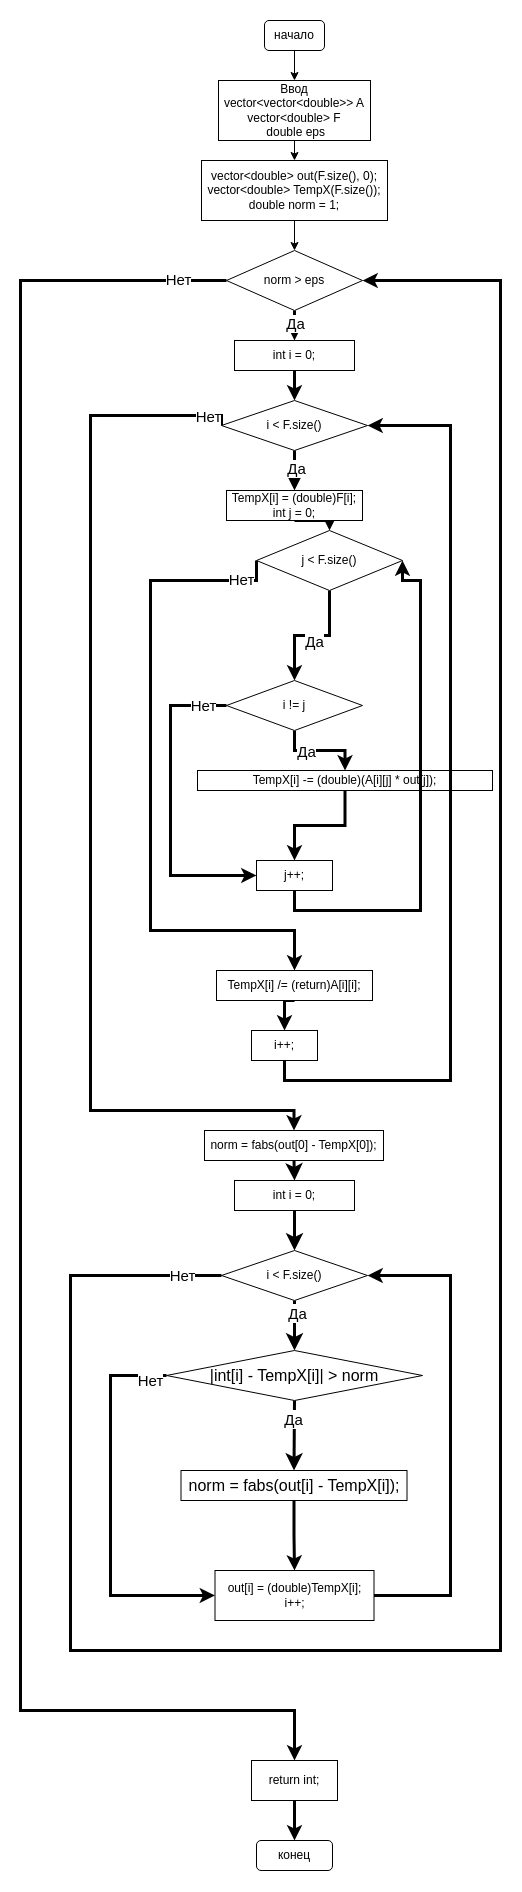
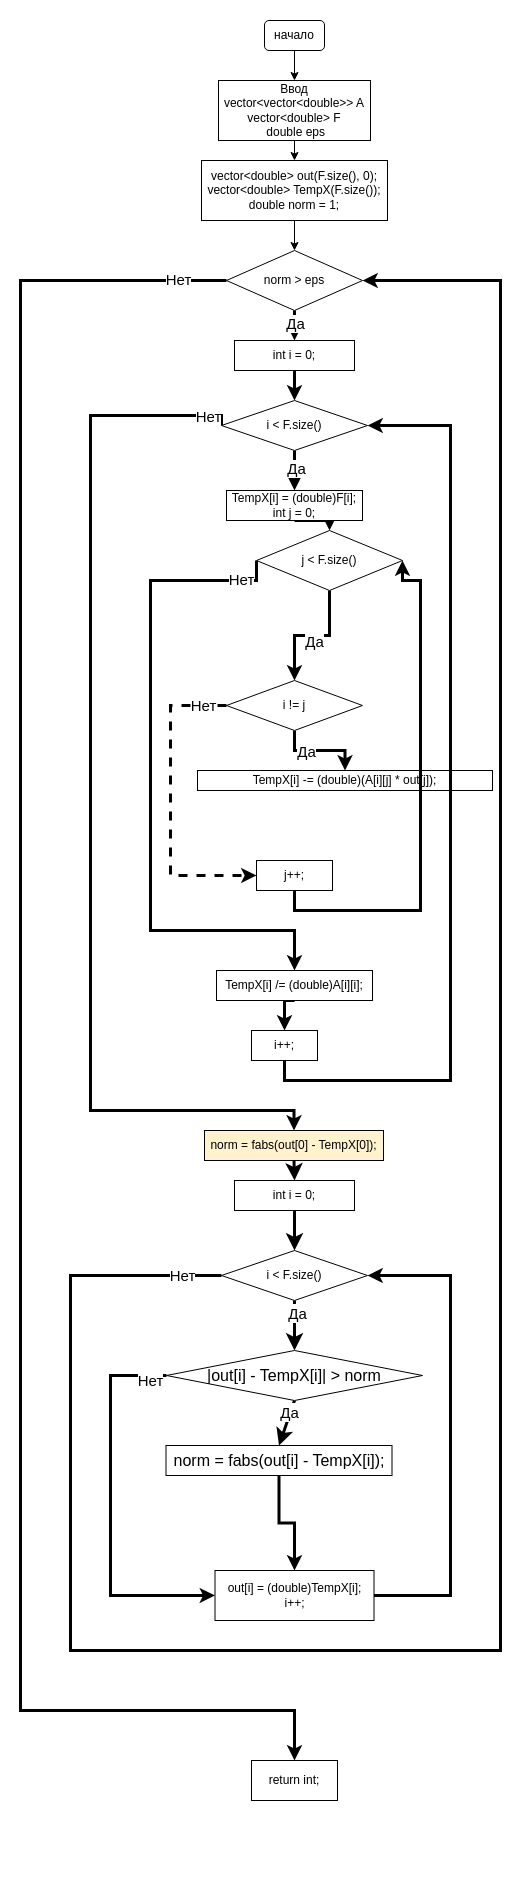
(171, 822) -> (171, 822)
(326, 826) -> none
(295, 986) -> (295, 986)
(294, 1146) -> (294, 1146)
(295, 1376) -> (295, 1376)
(294, 1486) -> (279, 1461)
(295, 1815) -> none
(295, 1856) -> none
